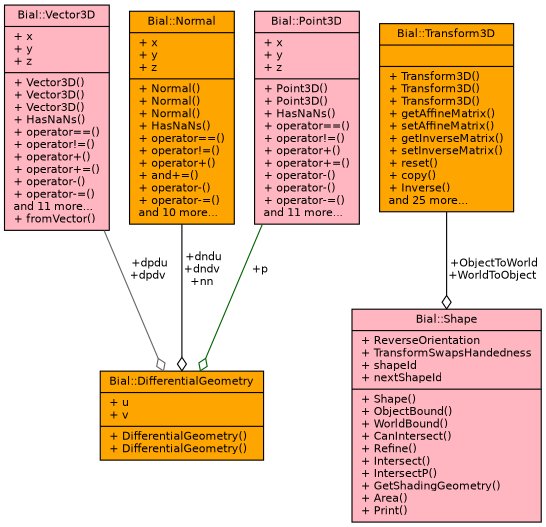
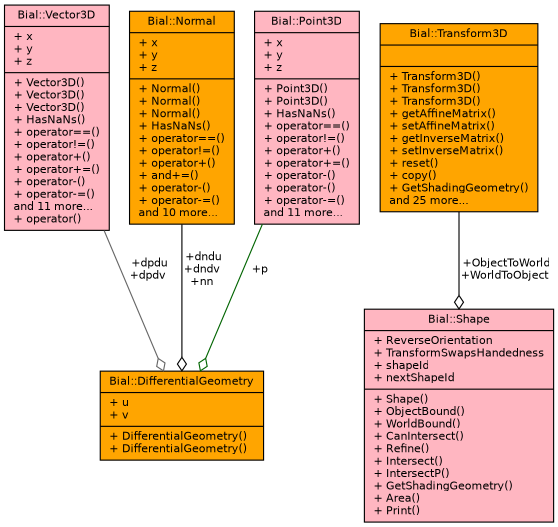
(420, 188) -> (459, 188)
(55, 219) -> (48, 219)
